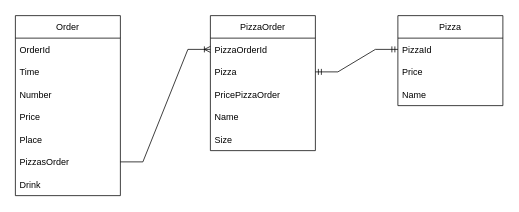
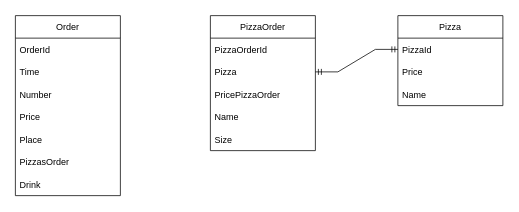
(169, 97) -> none
